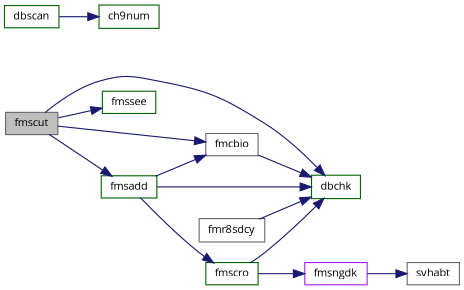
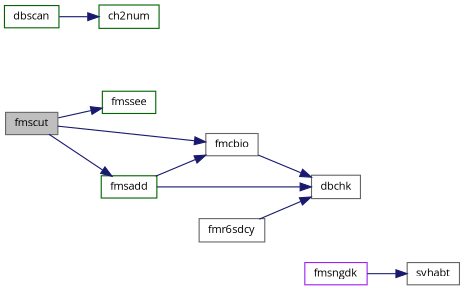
(129, 17) -> (129, 17)
(188, 88) -> none
(336, 187) -> (336, 187)
(232, 230) -> (232, 230)
(232, 274) -> none
